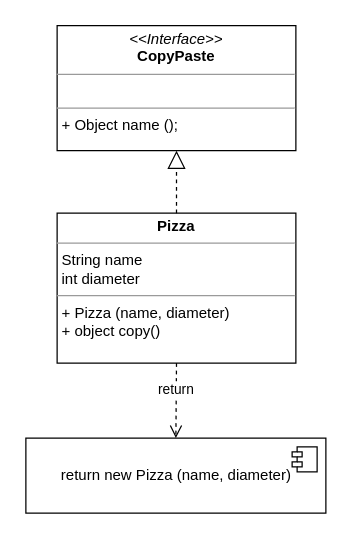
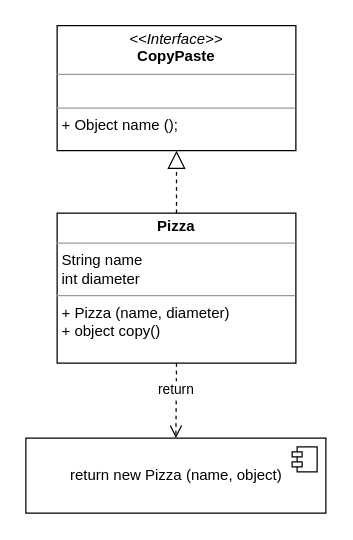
(176, 476) -> (176, 476)
